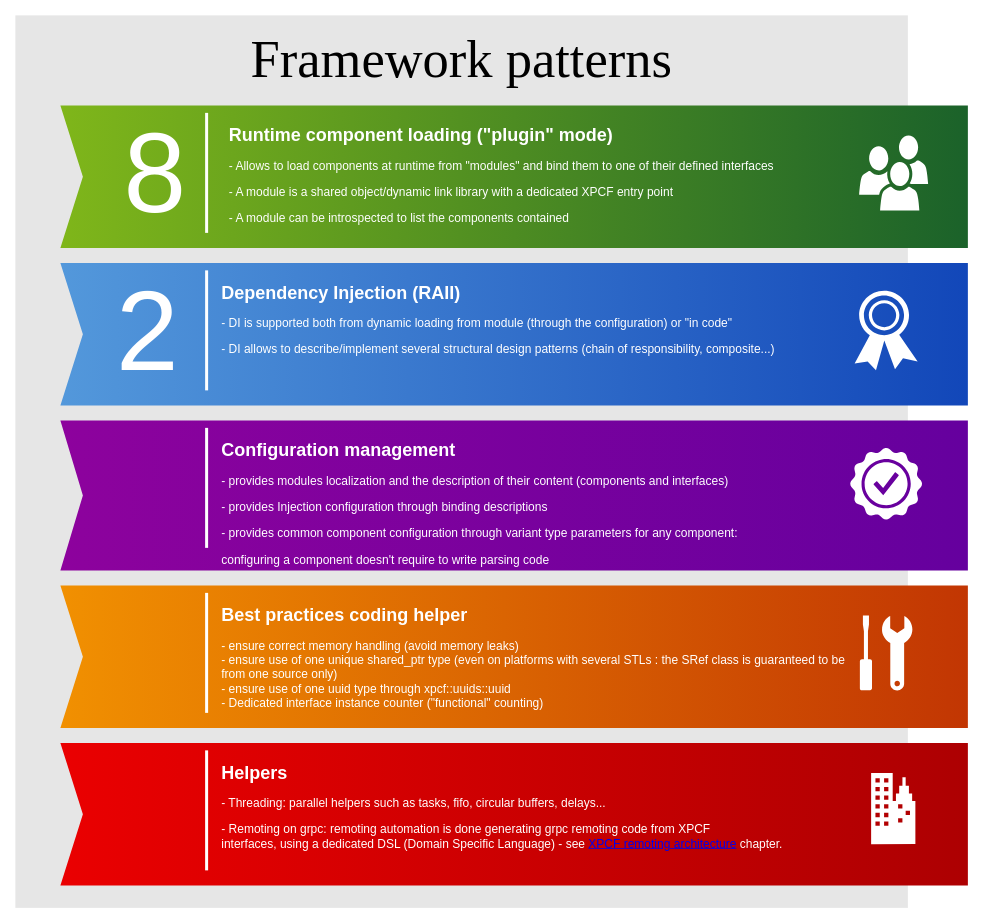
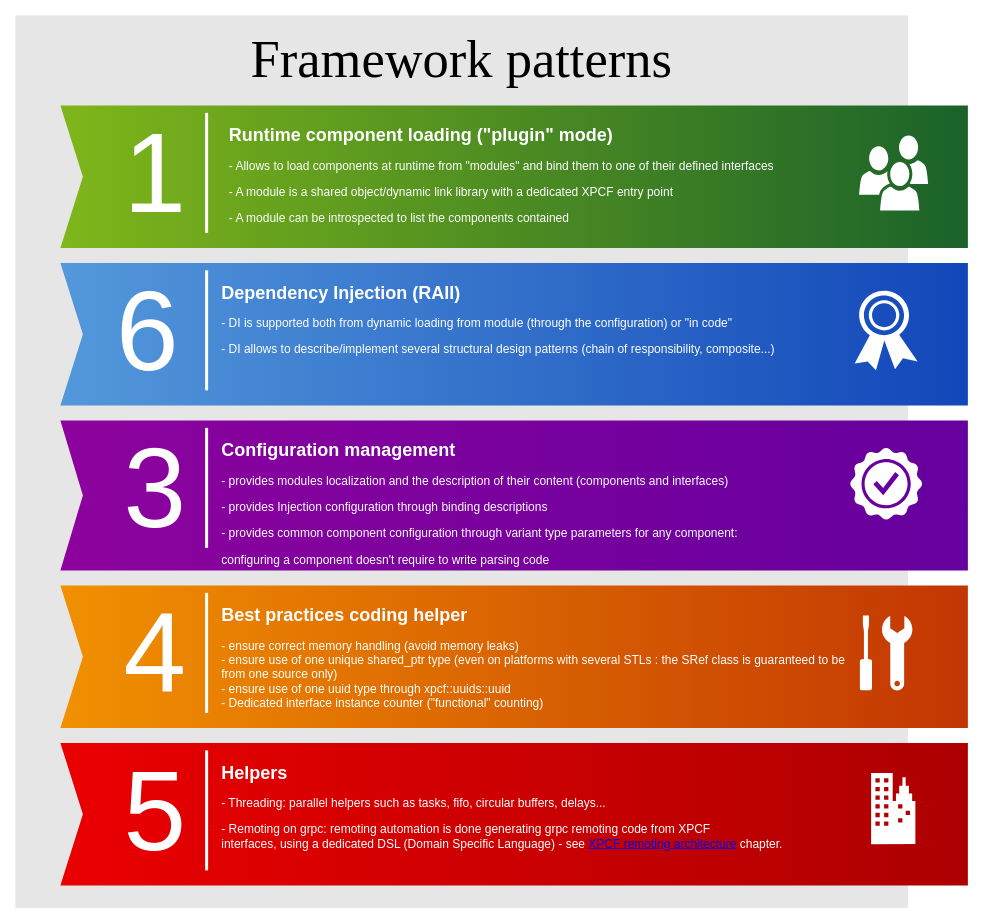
(155, 173) -> (155, 173)
(147, 330) -> (147, 330)
none -> (135, 488)
none -> (135, 653)
none -> (135, 810)
